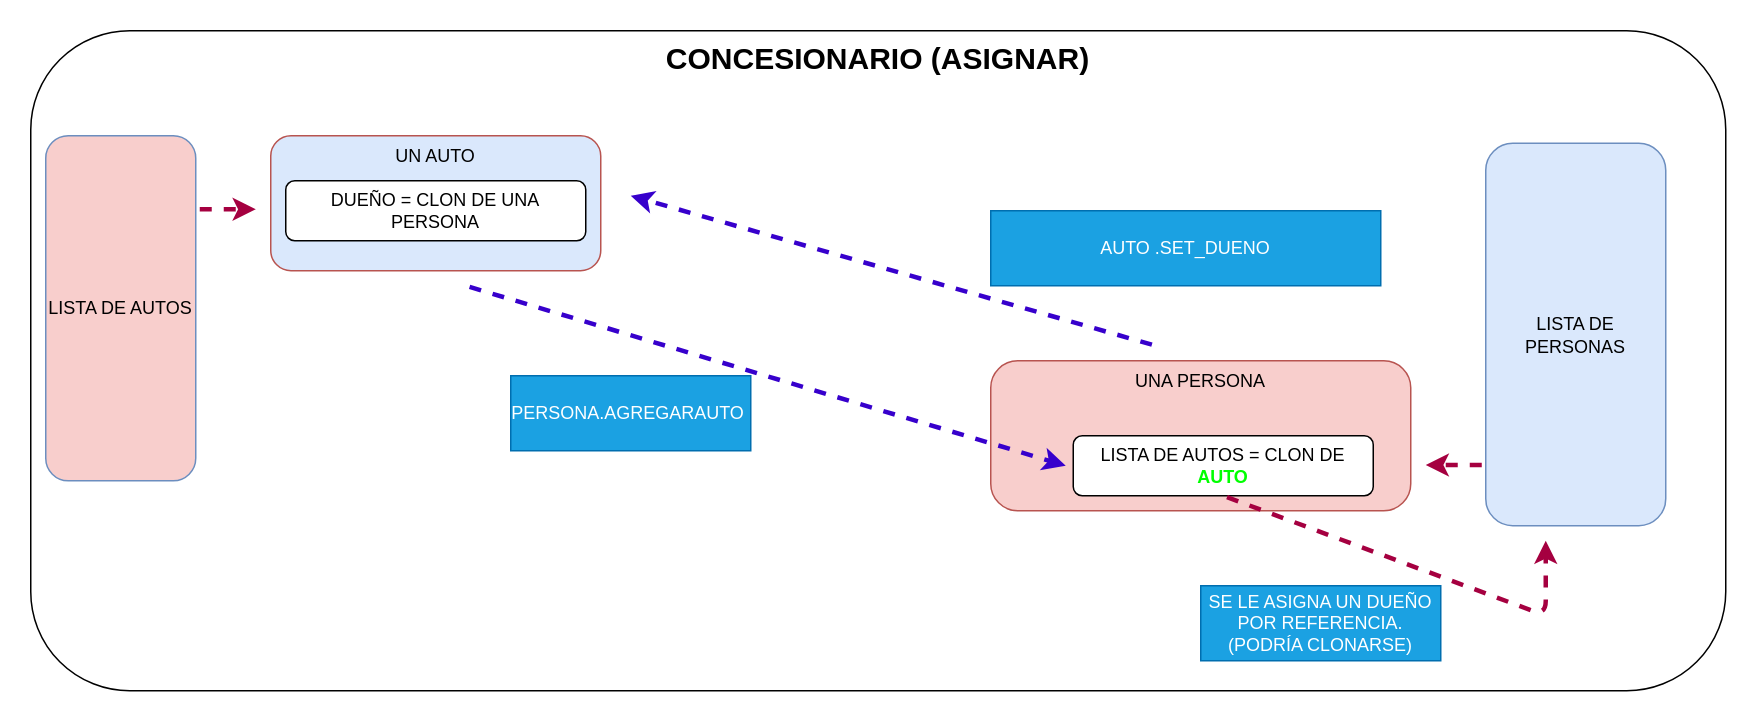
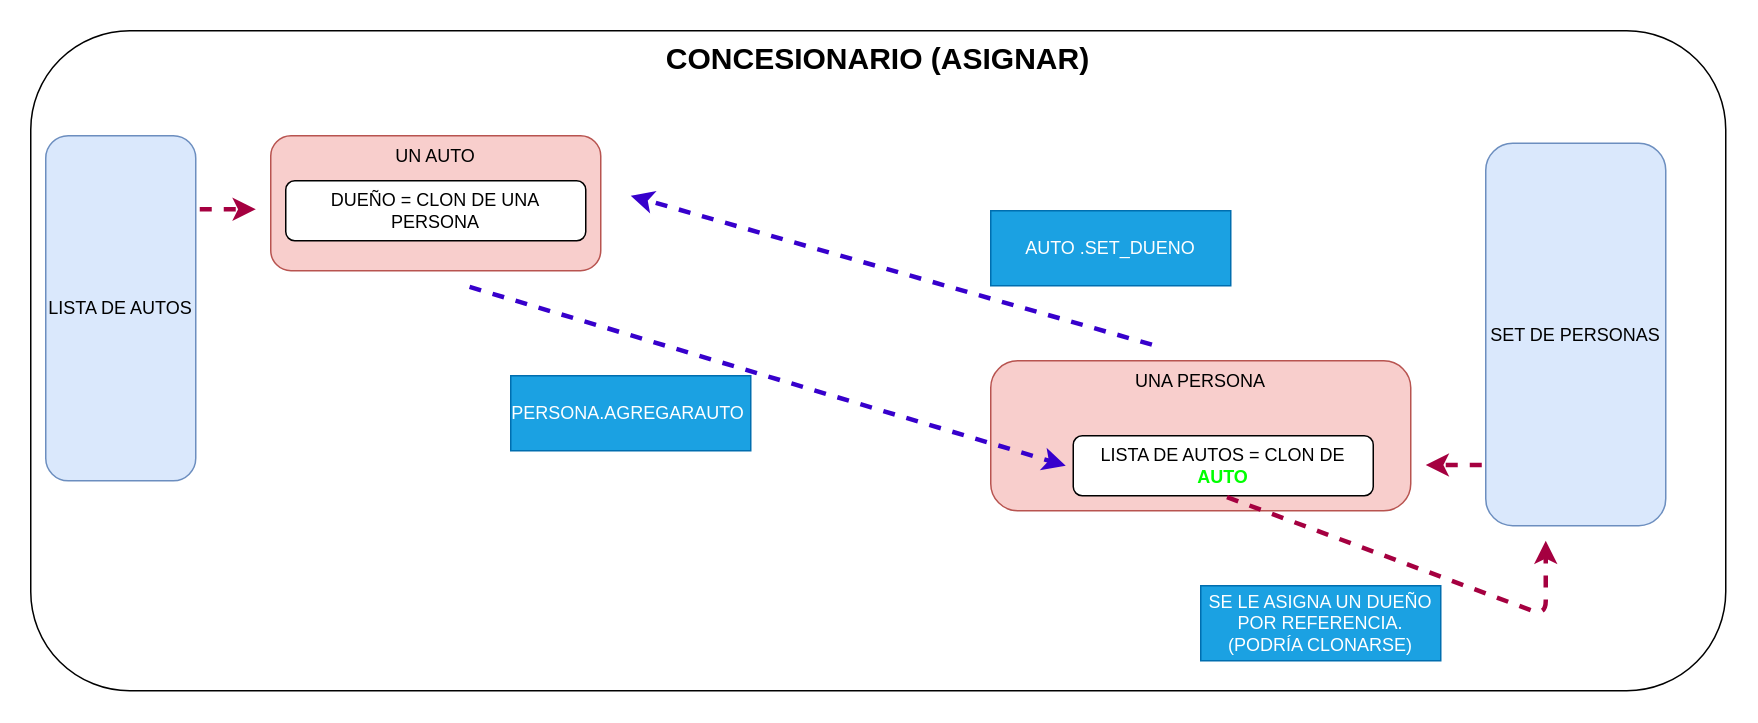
(436, 157) -> (436, 157)
(1186, 248) -> (1111, 248)
(121, 308) -> (121, 308)
(1576, 335) -> (1576, 335)
